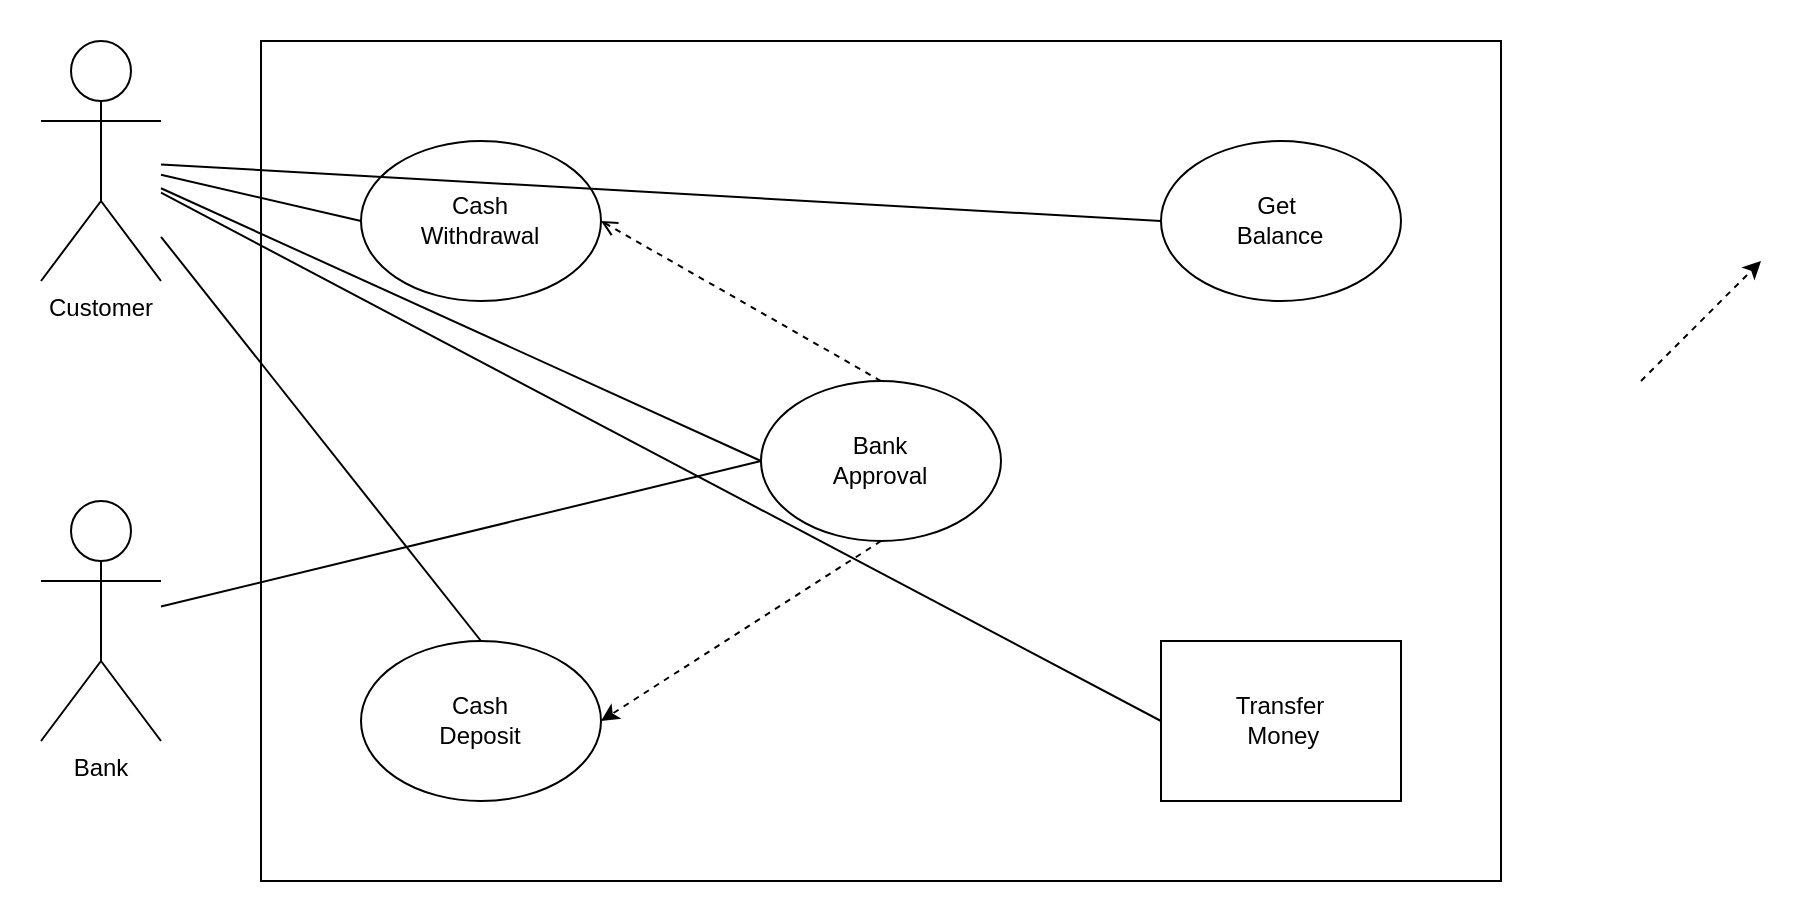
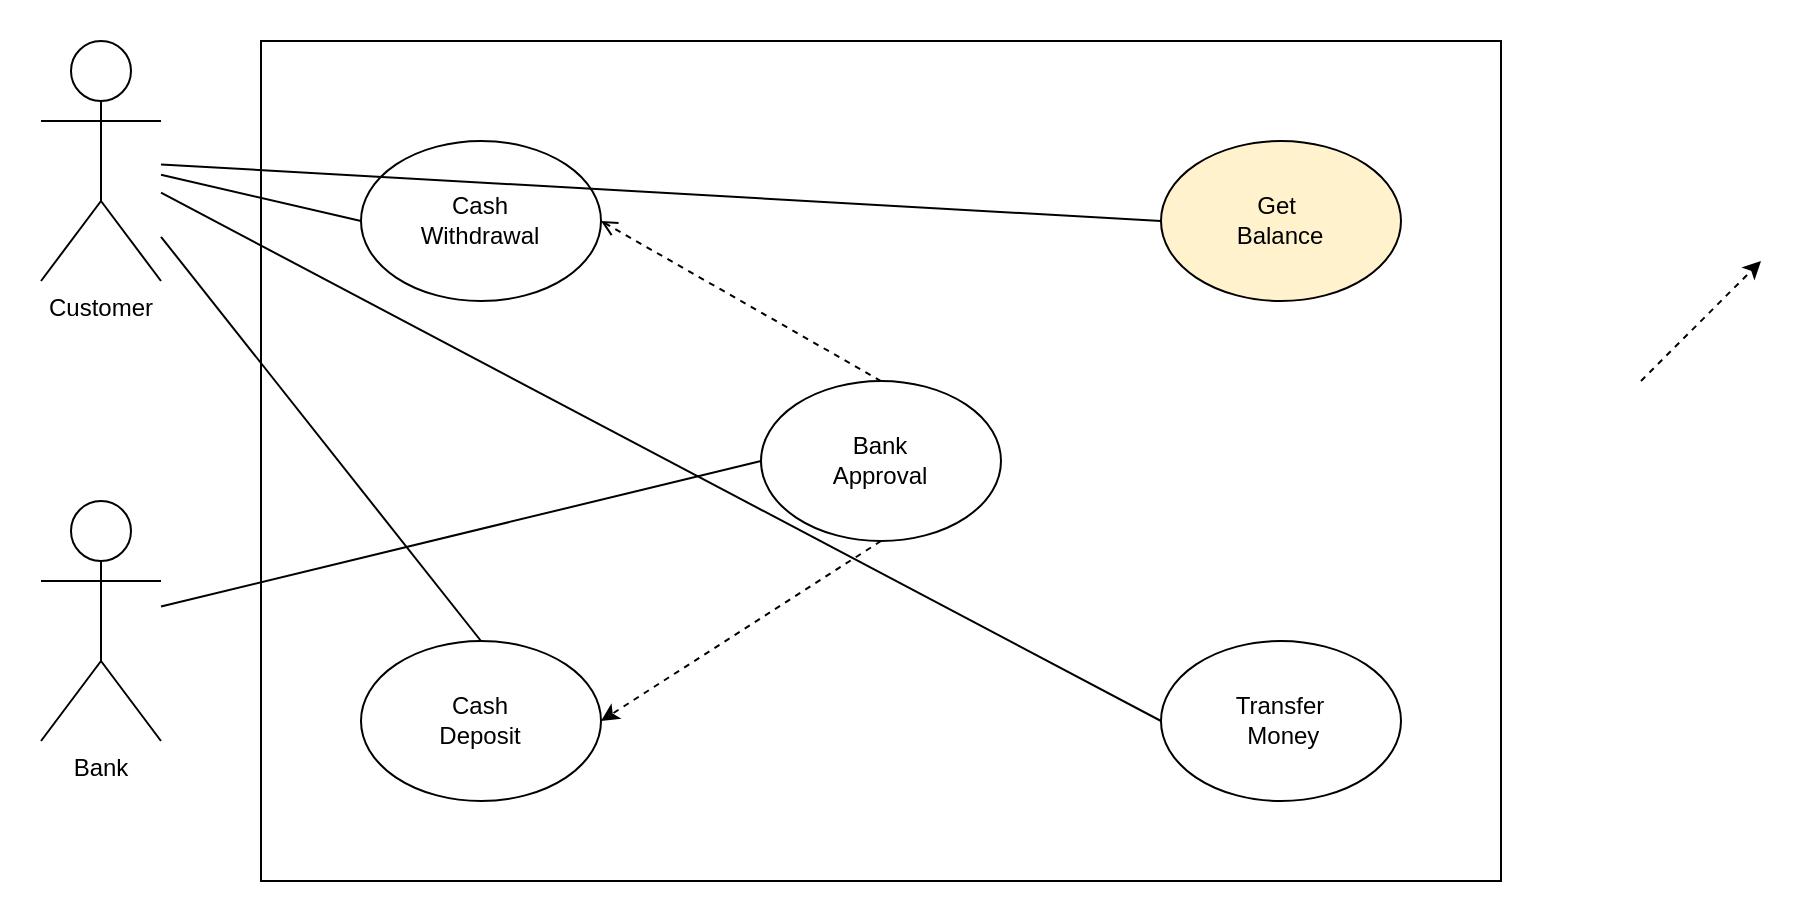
(1281, 221) -> (1281, 221)
(461, 324) -> none
(1281, 721) -> (1281, 721)
